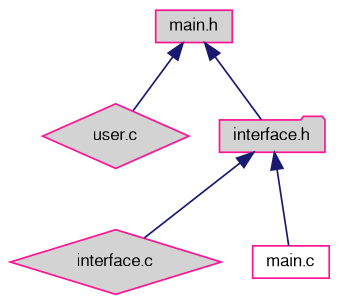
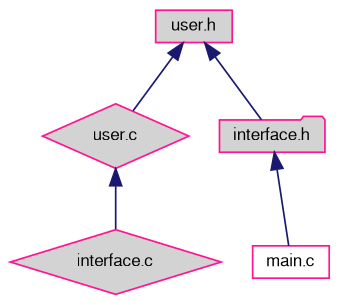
(194, 26) -> (194, 26)
(192, 200) -> (116, 208)
